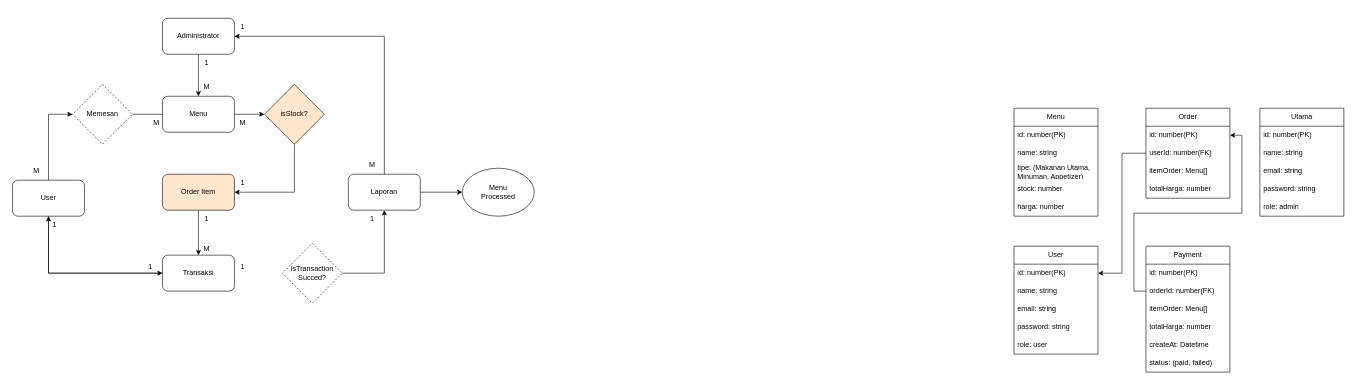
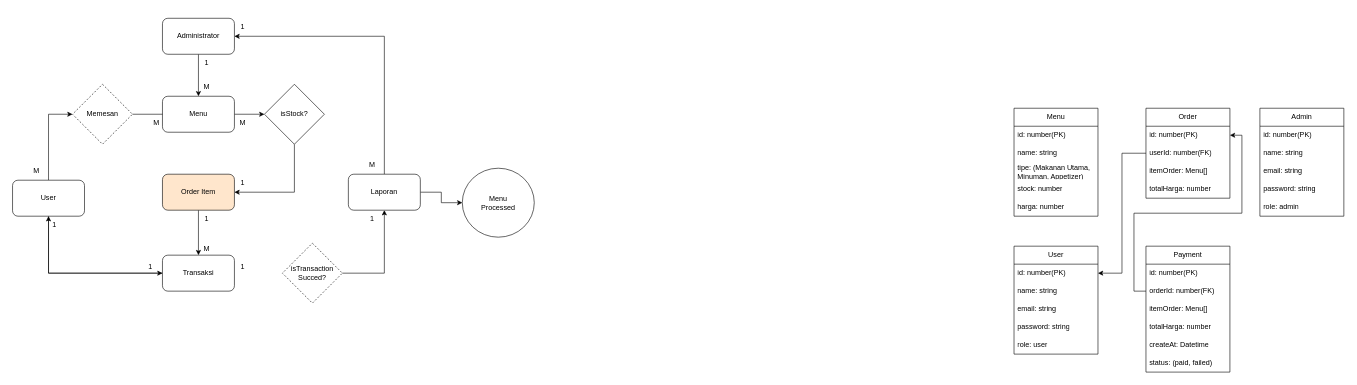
(294, 114) -> (294, 114)
(1302, 117) -> (1302, 117)
(498, 192) -> (498, 203)
